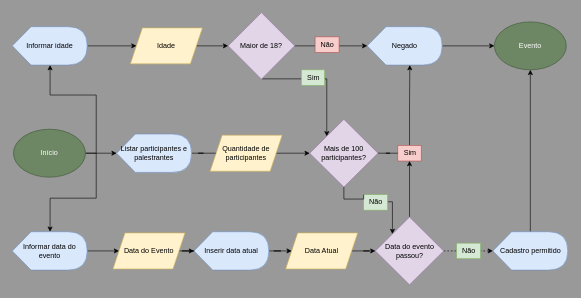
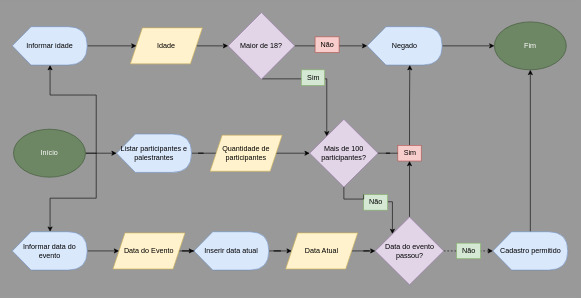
(531, 46) -> (531, 46)
